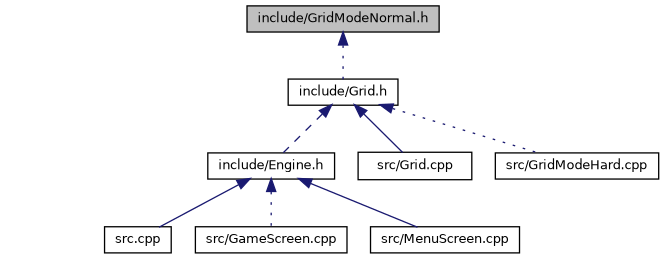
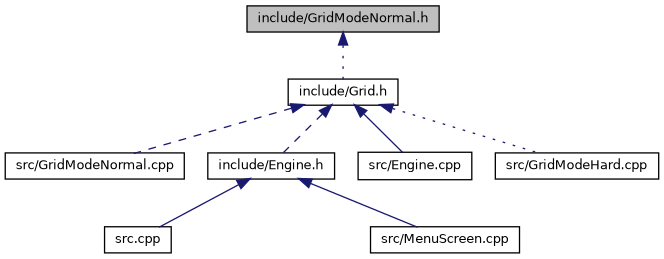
none -> (95, 166)
(415, 166) -> (415, 166)
(271, 240) -> none
